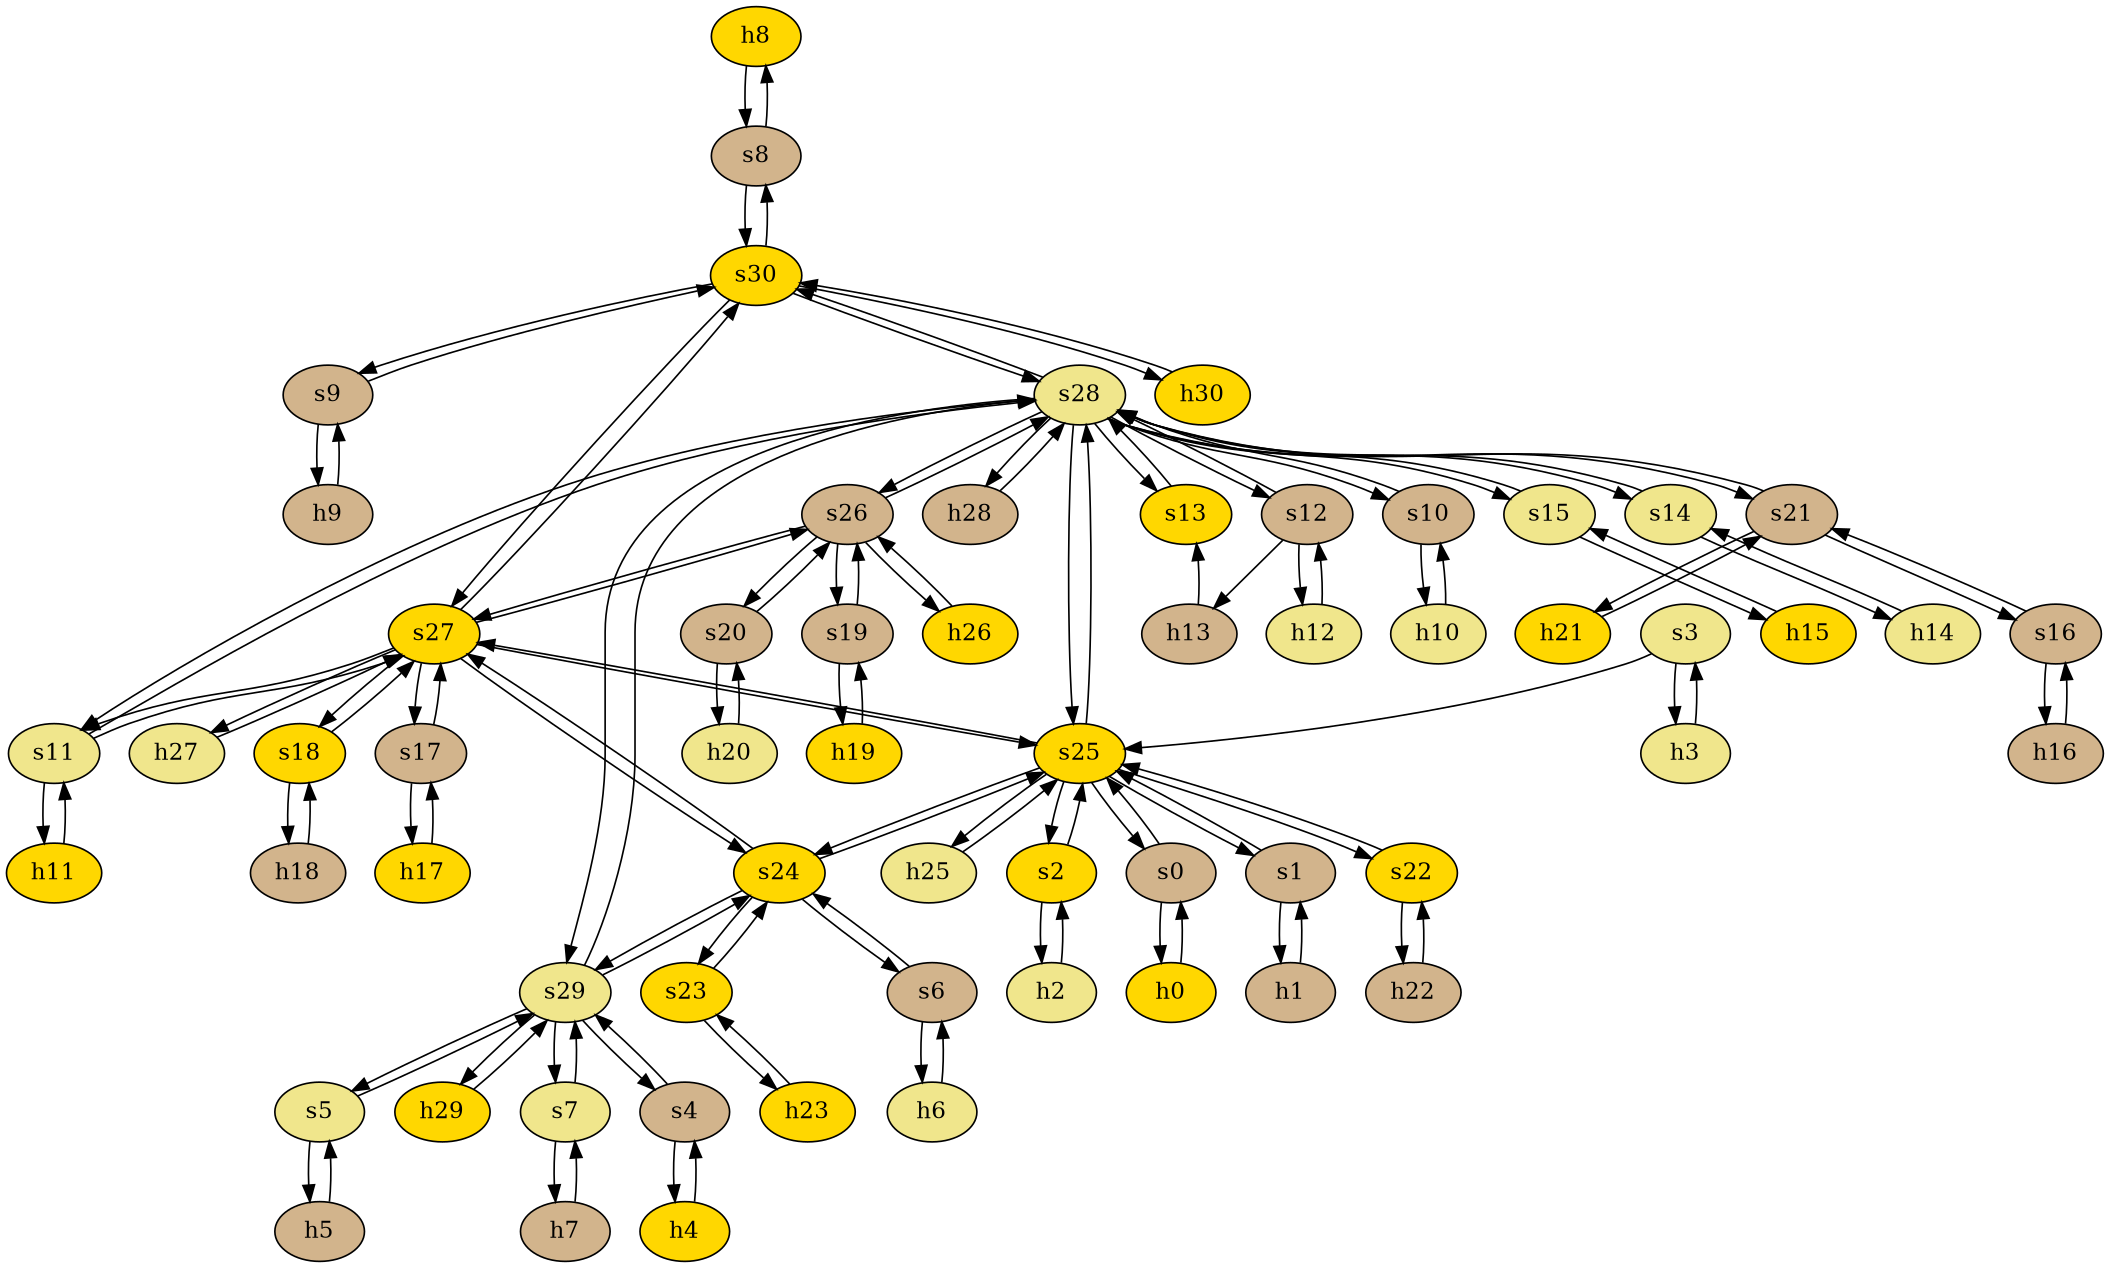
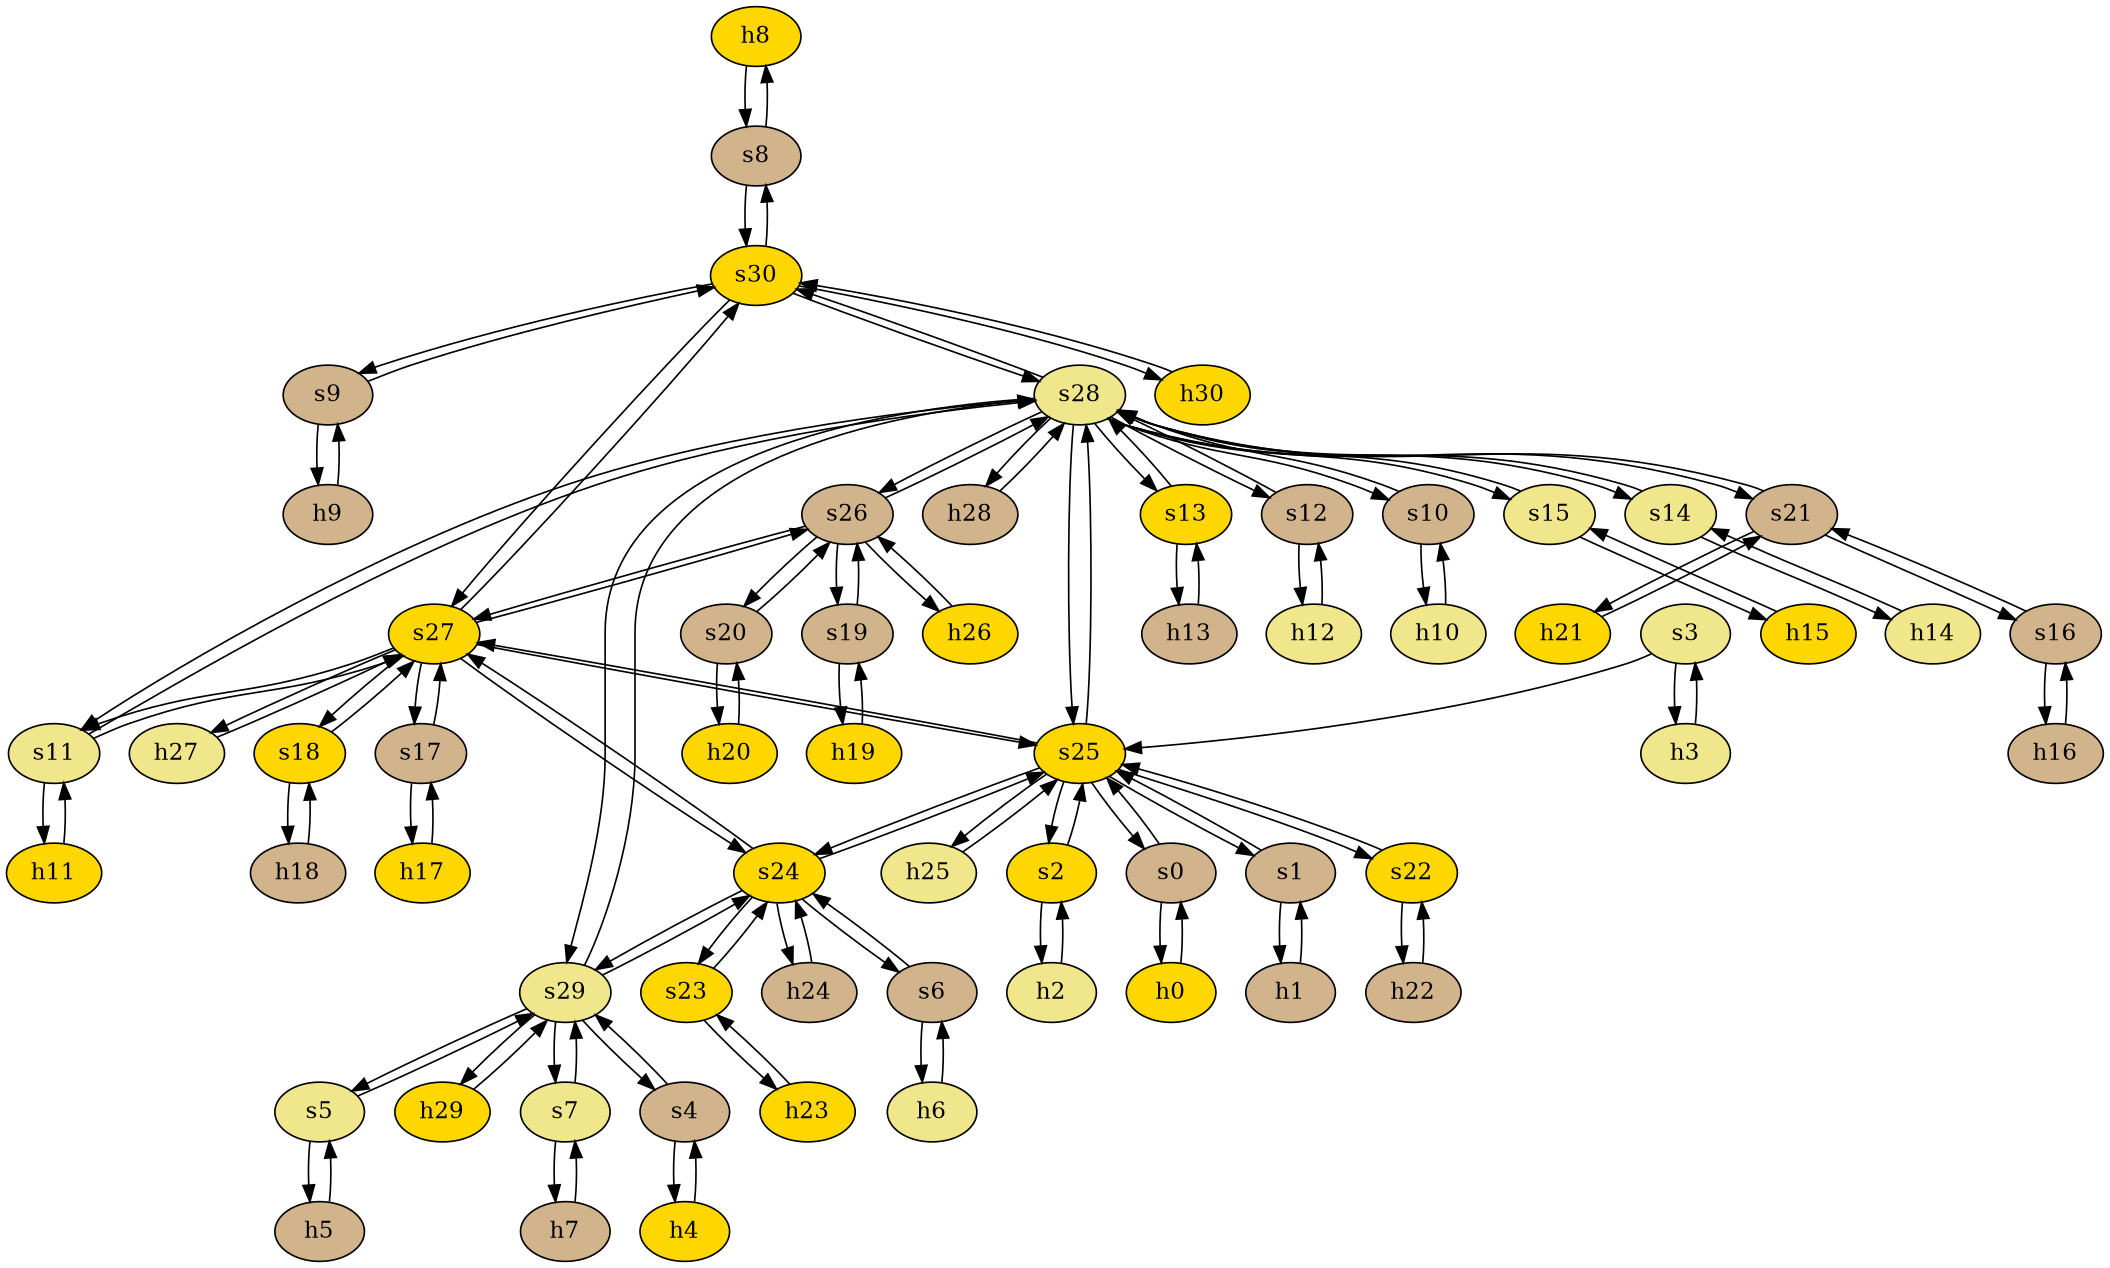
(1254, 568) -> (1176, 566)
(730, 754) -> (730, 754)
none -> (809, 993)
